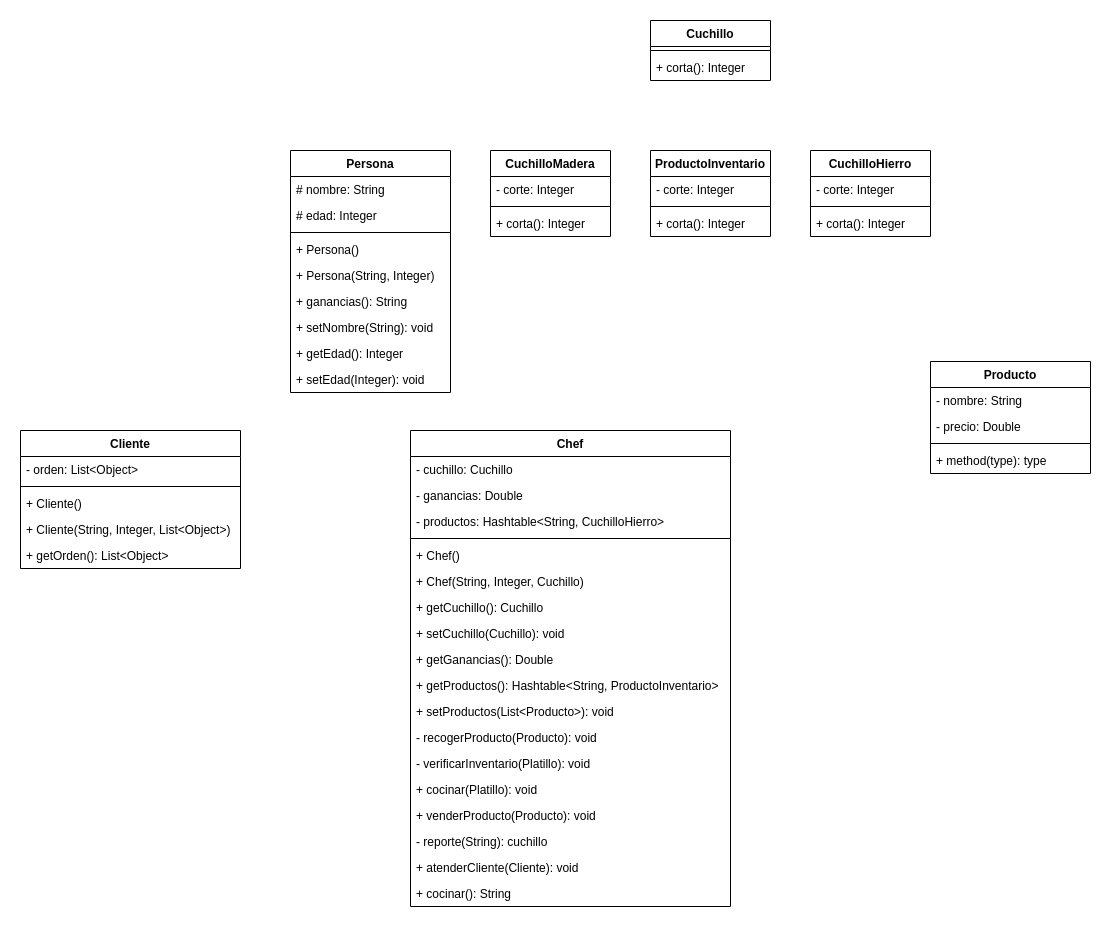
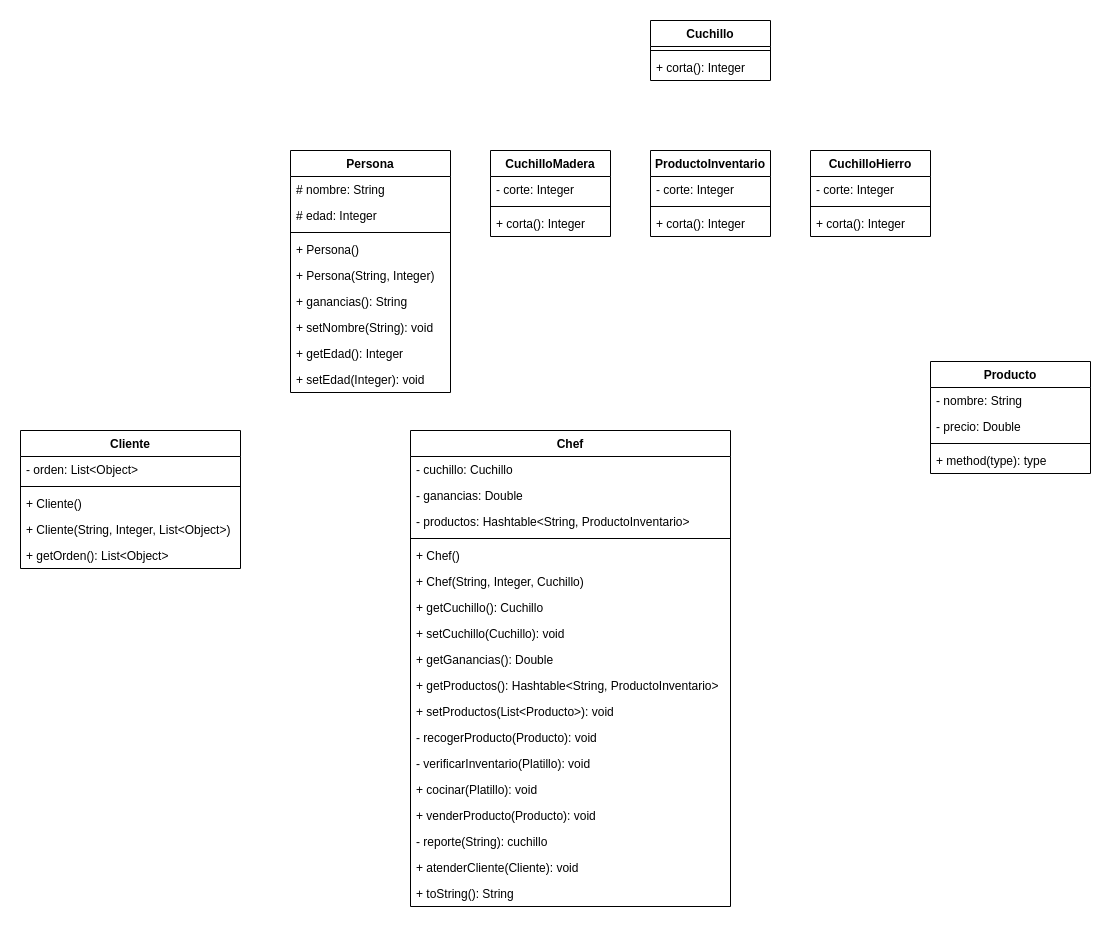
(554, 523) -> (572, 530)
(473, 895) -> (476, 895)
